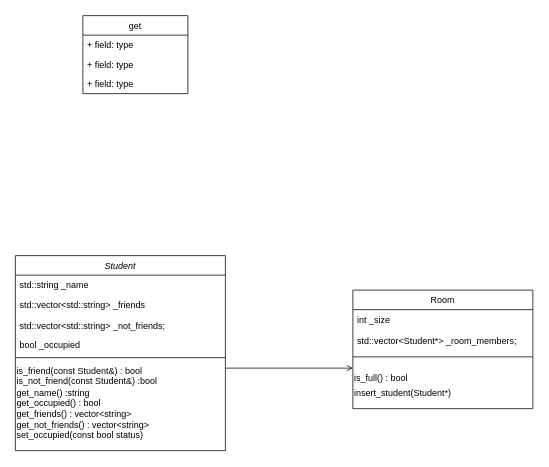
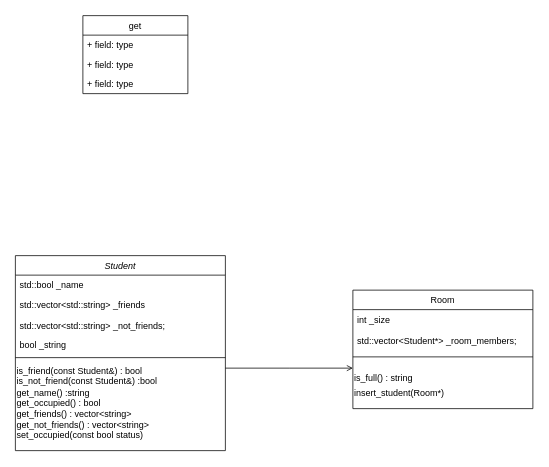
(58, 285) -> (53, 285)
(51, 345) -> (46, 345)
(387, 378) -> (392, 378)
(414, 393) -> (406, 393)
